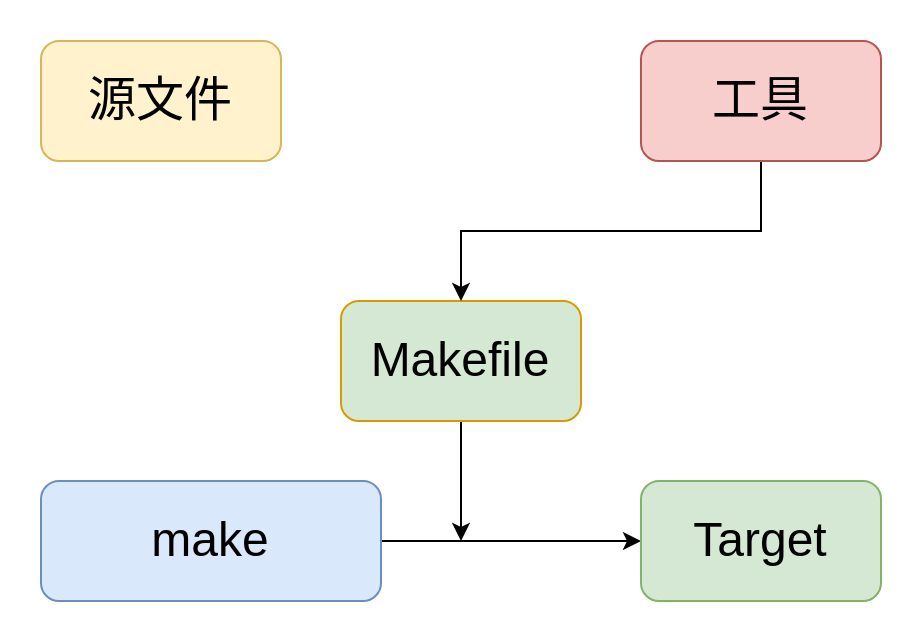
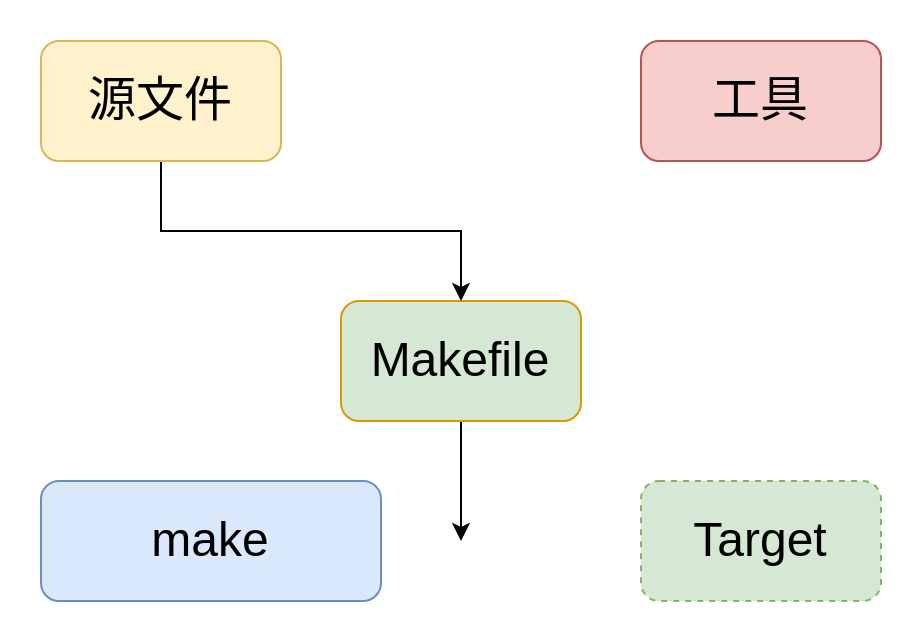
none -> (274, 231)
(648, 231) -> none
(504, 541) -> none
(761, 541) -> (761, 541)
